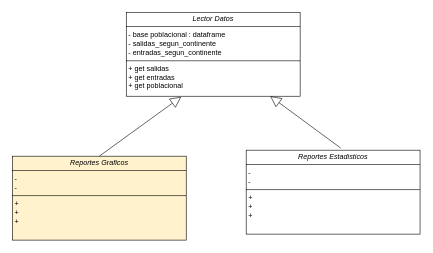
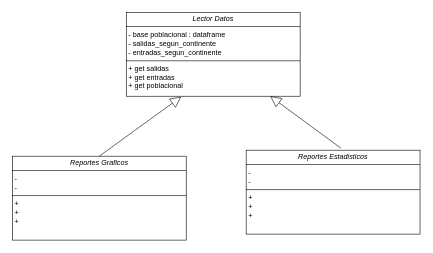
(99, 198) -> (99, 198)
